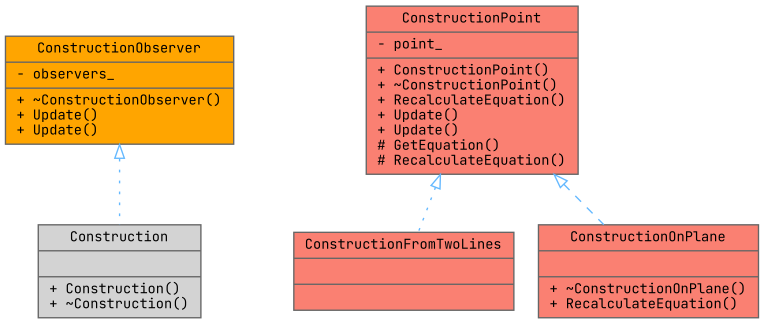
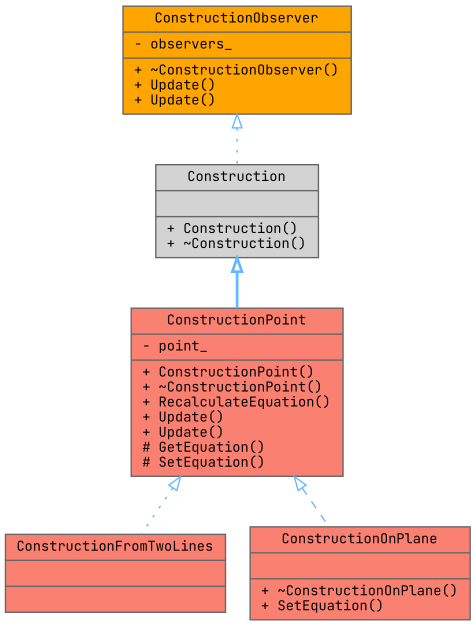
(472, 161) -> (204, 463)
none -> (237, 290)
(644, 304) -> (323, 606)
